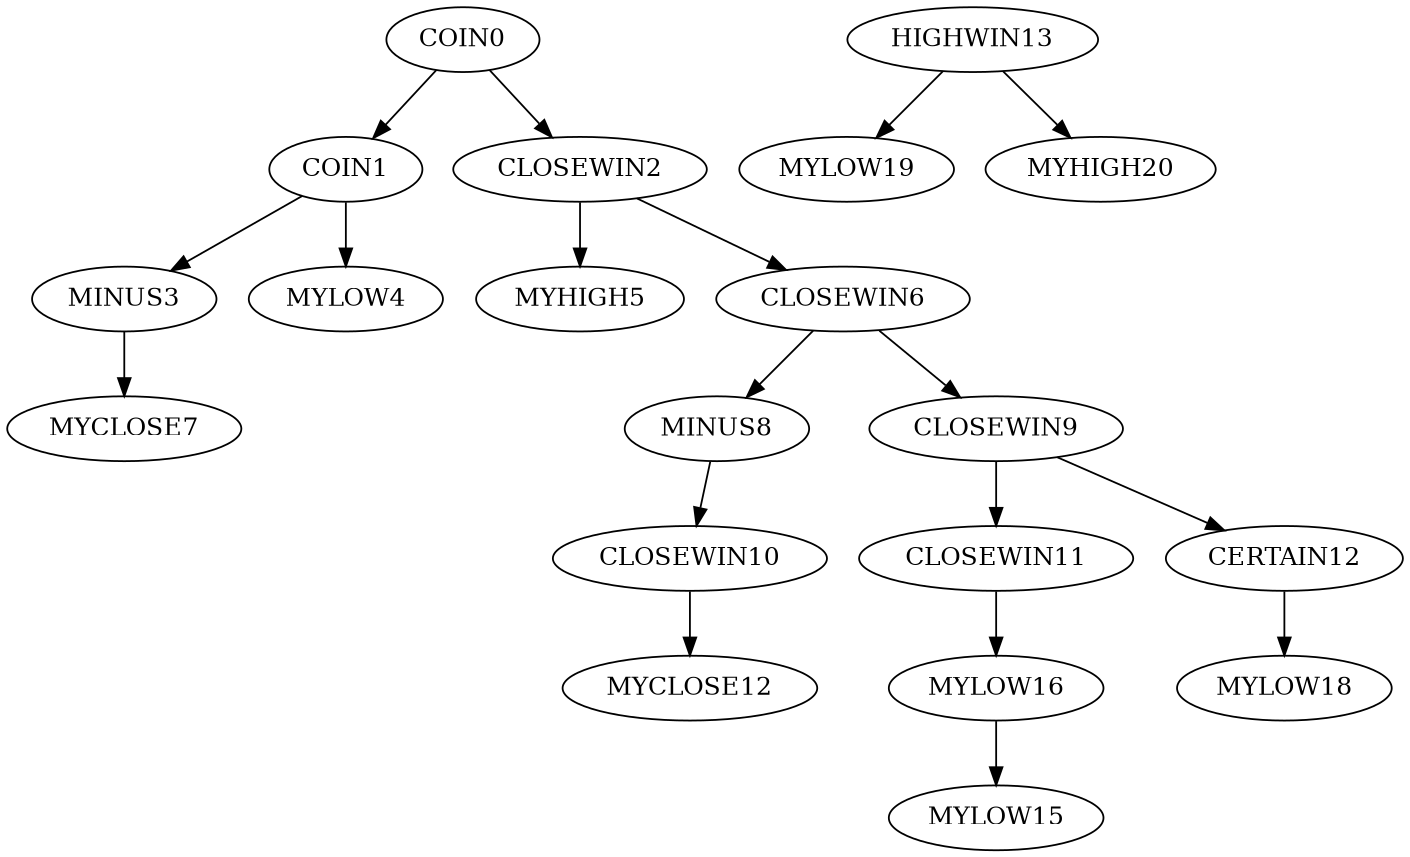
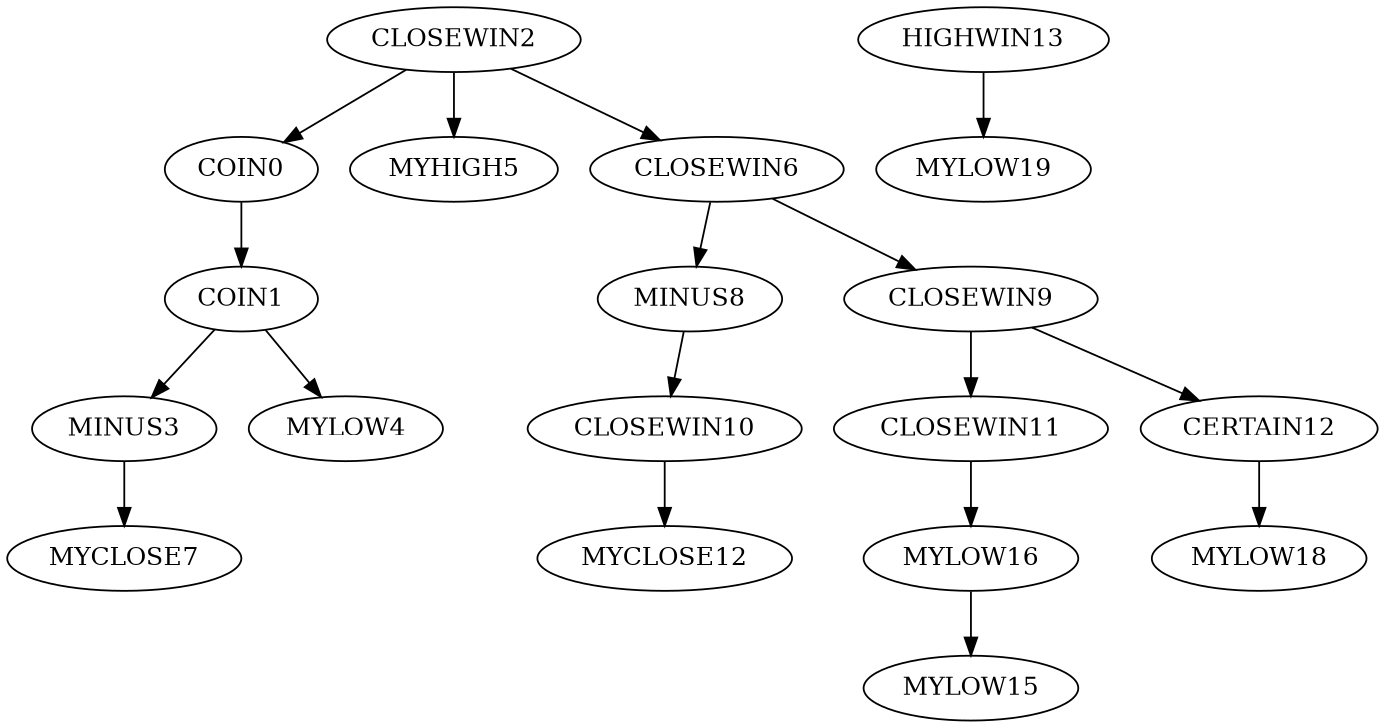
(514, 97) -> (353, 101)
(1101, 169) -> none
